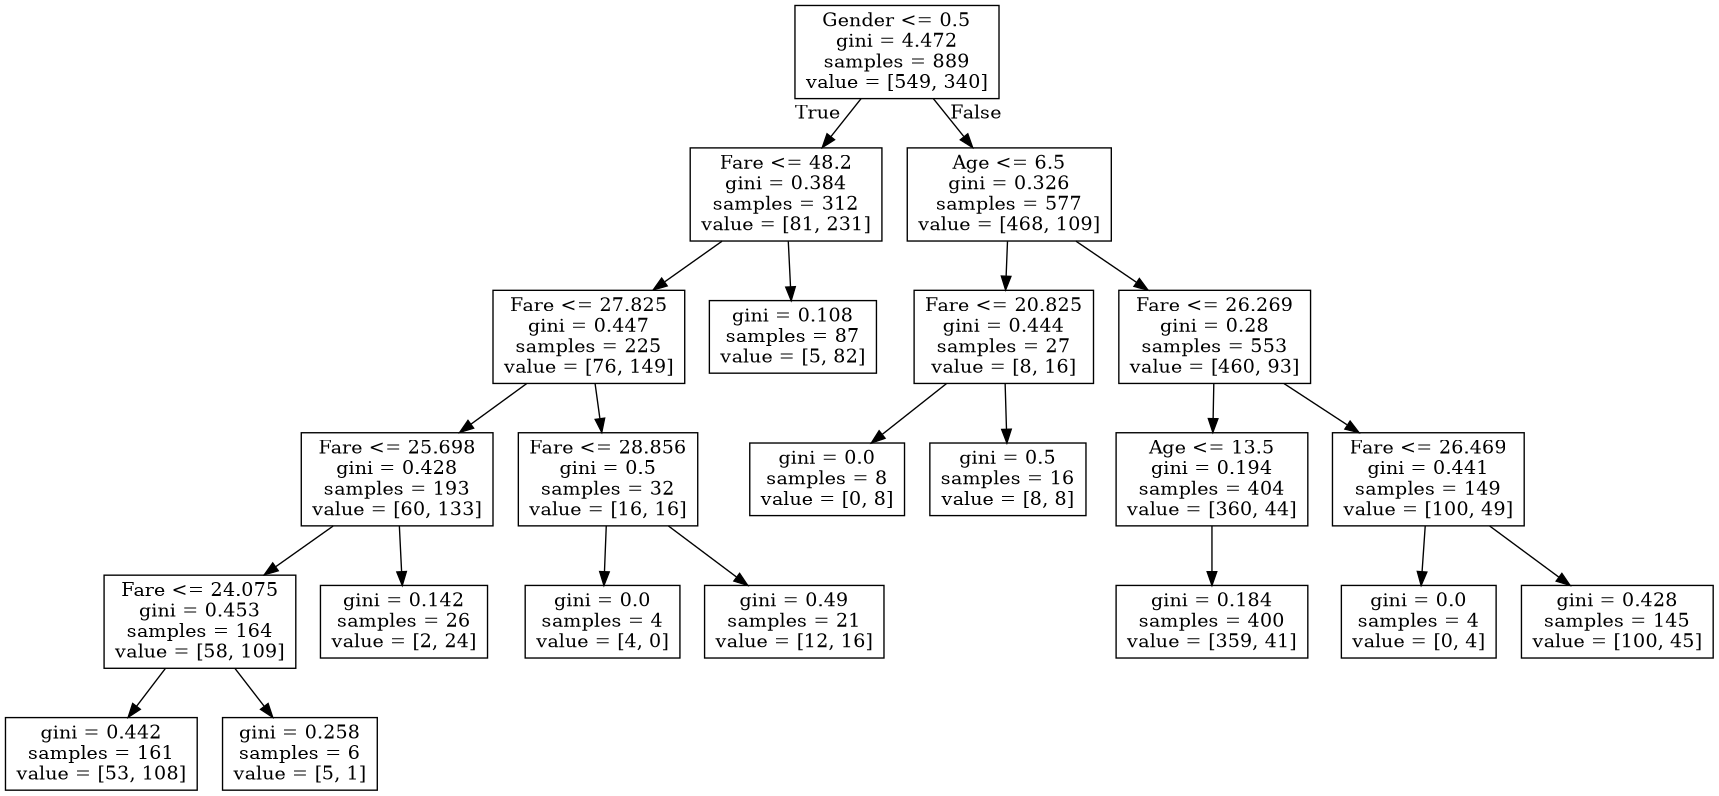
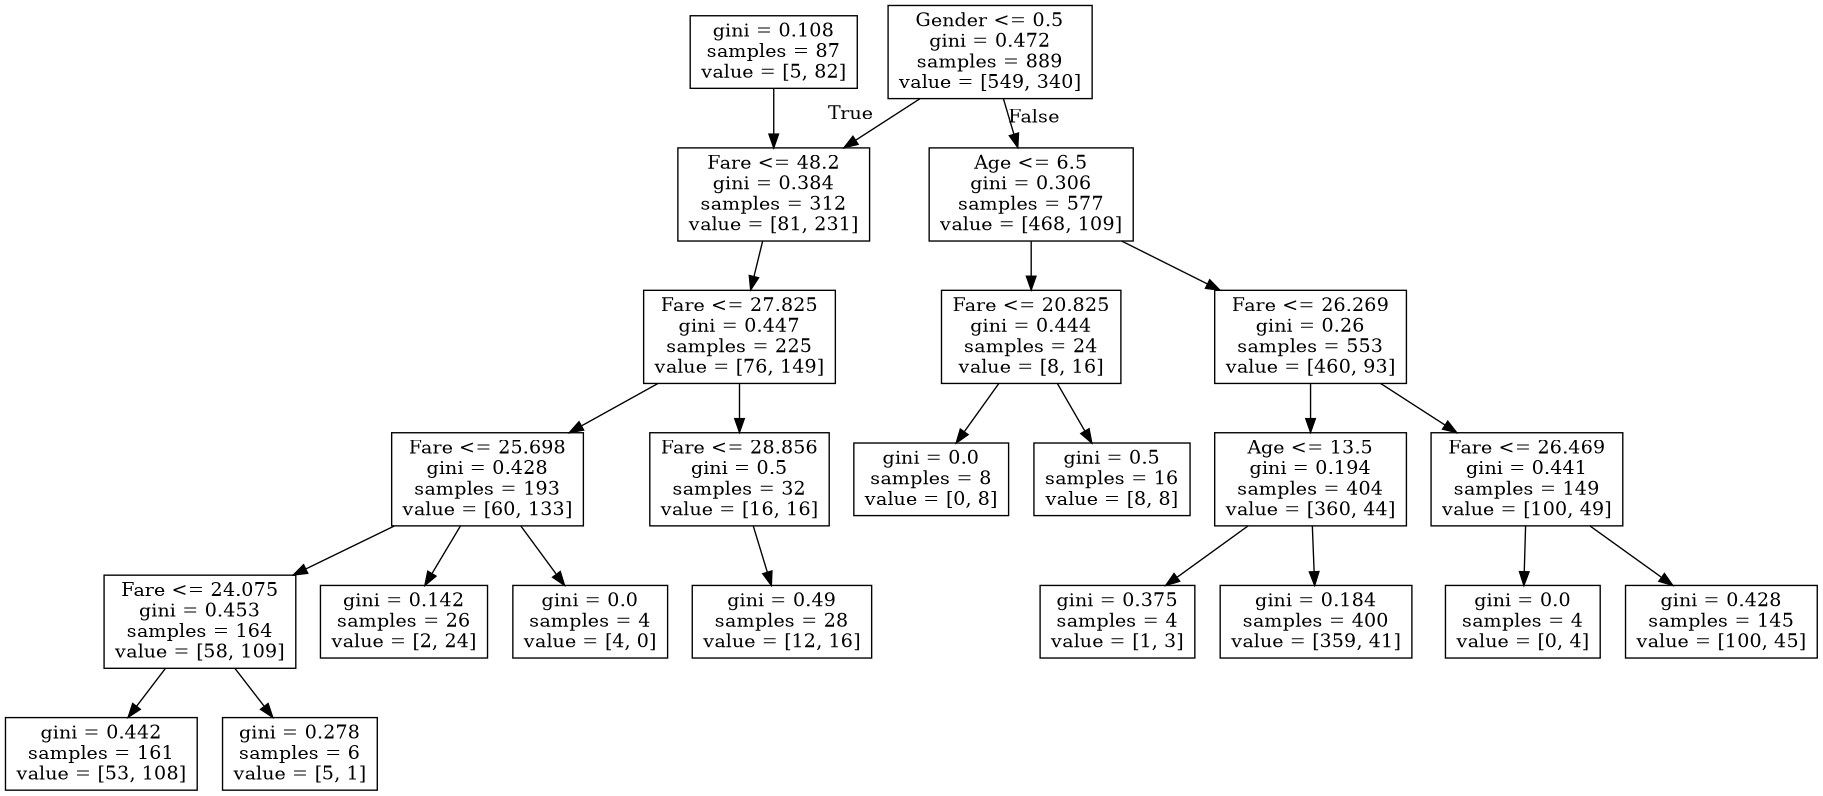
(897, 52) -> (990, 52)
(1009, 194) -> (1031, 194)
(789, 264) -> (774, 111)
(1004, 337) -> (1031, 337)
(1215, 337) -> (1311, 337)
(605, 549) -> (539, 550)
(794, 622) -> (782, 622)
none -> (1117, 622)
(300, 754) -> (300, 754)
